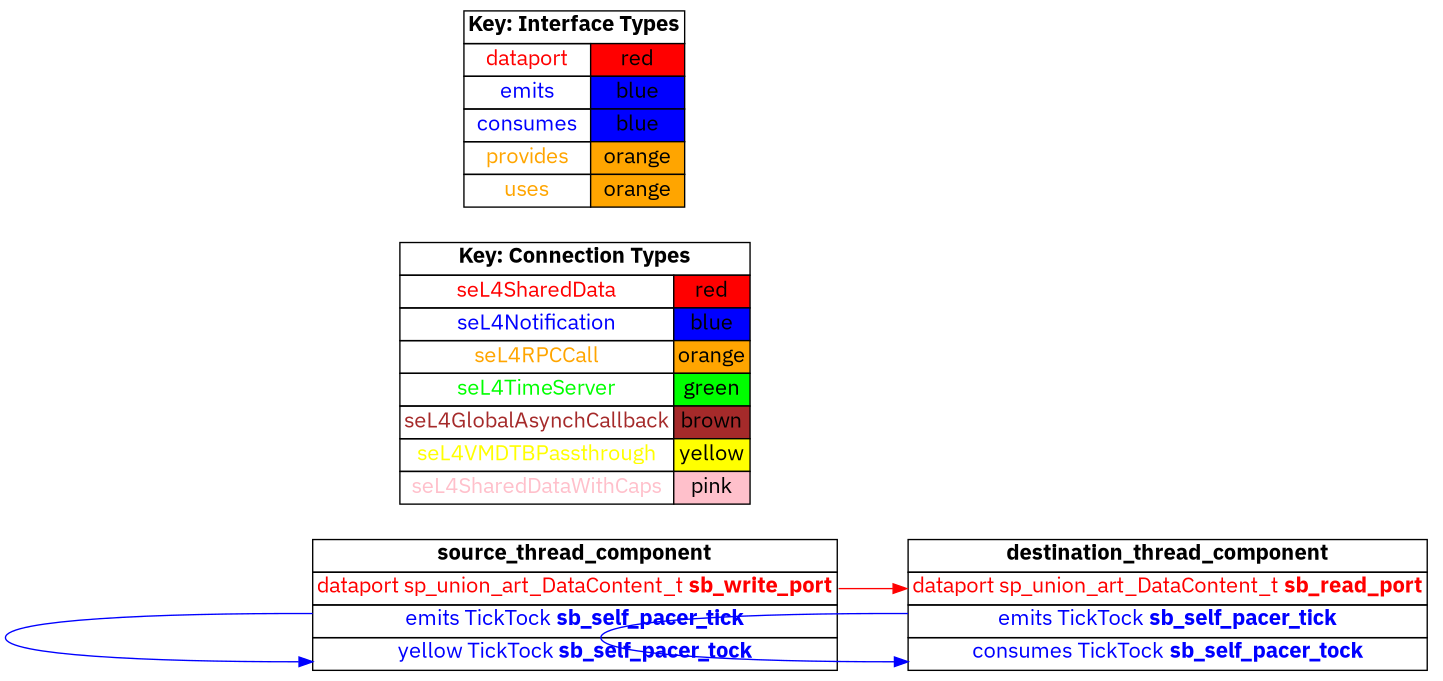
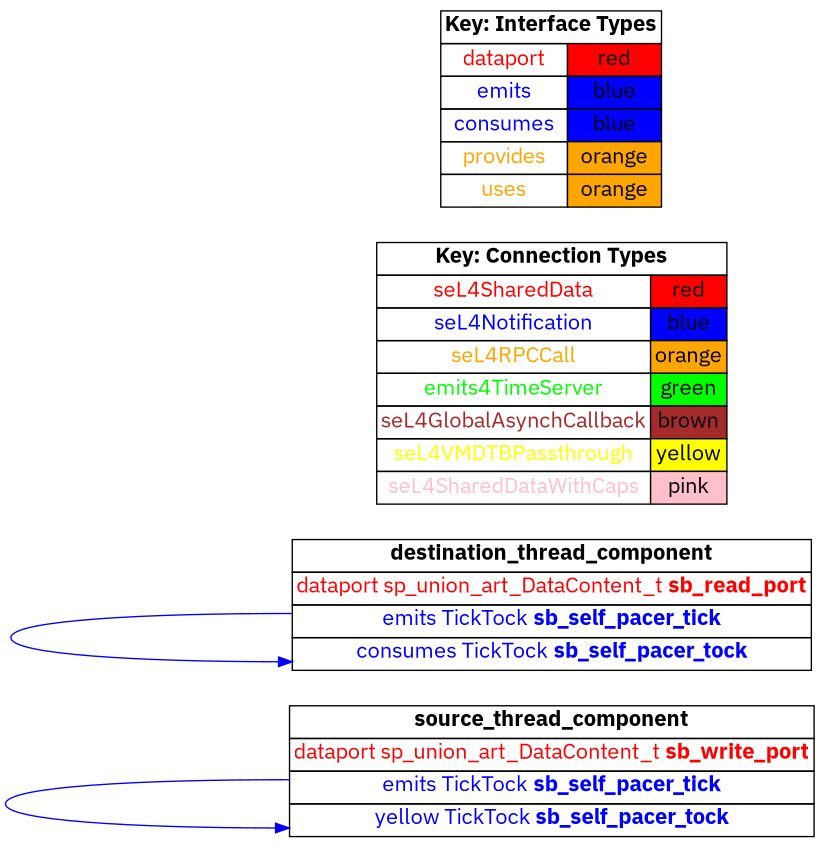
(537, 388) -> (514, 388)
(866, 589) -> none
